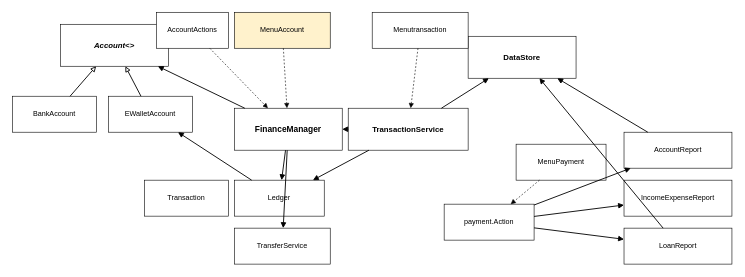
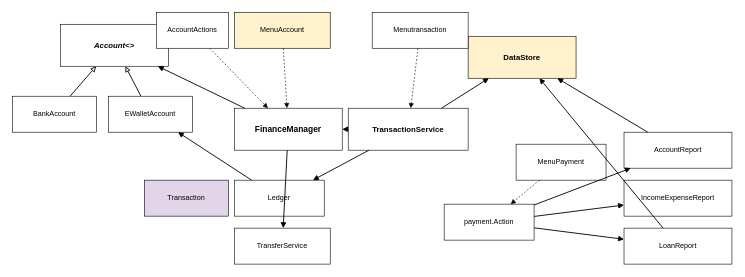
(522, 57) -> (522, 57)
(284, 163) -> none
(186, 198) -> (186, 198)
